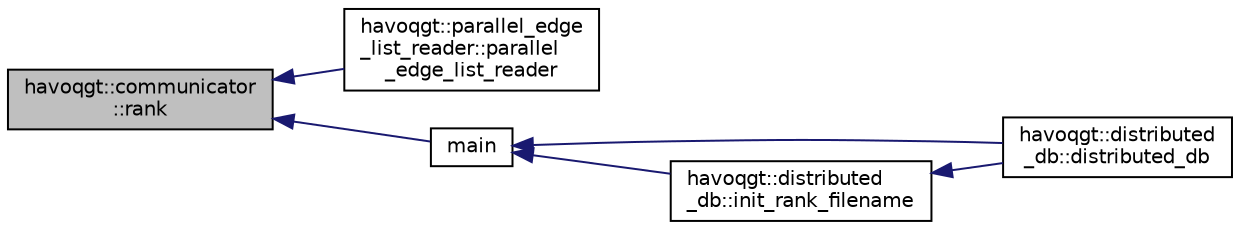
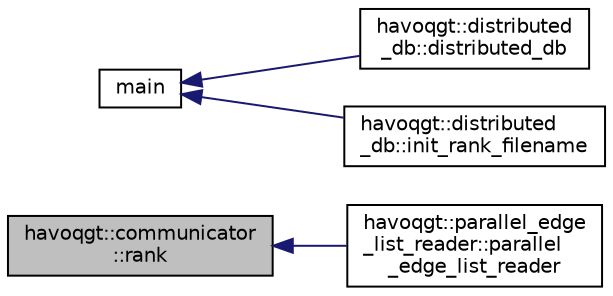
(362, 132) -> none
(977, 167) -> none
